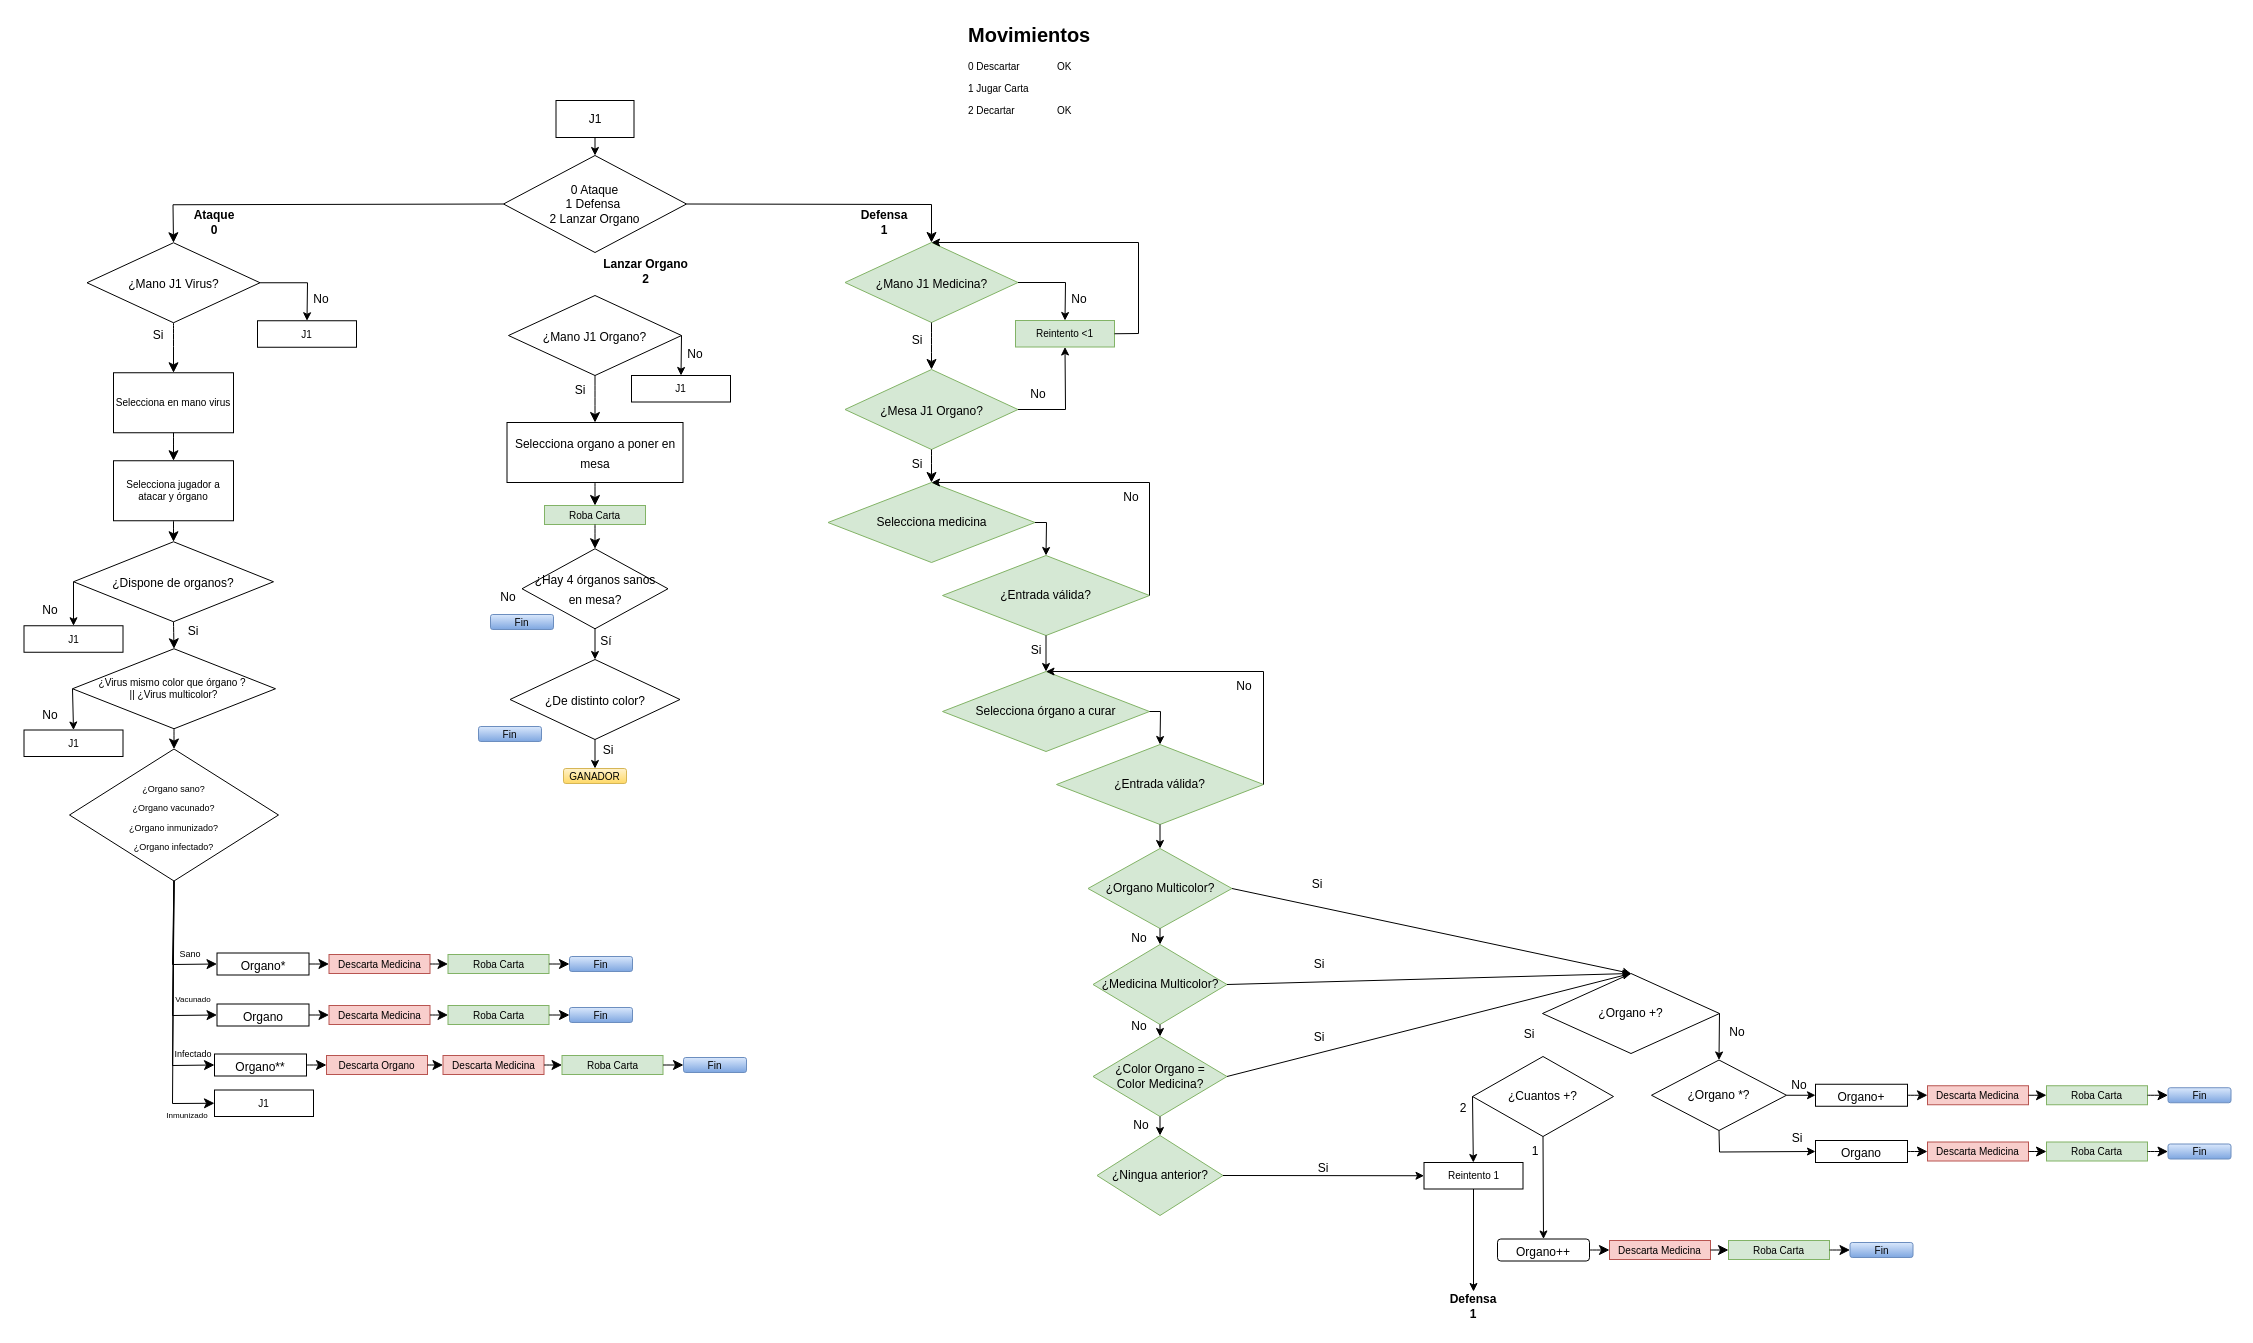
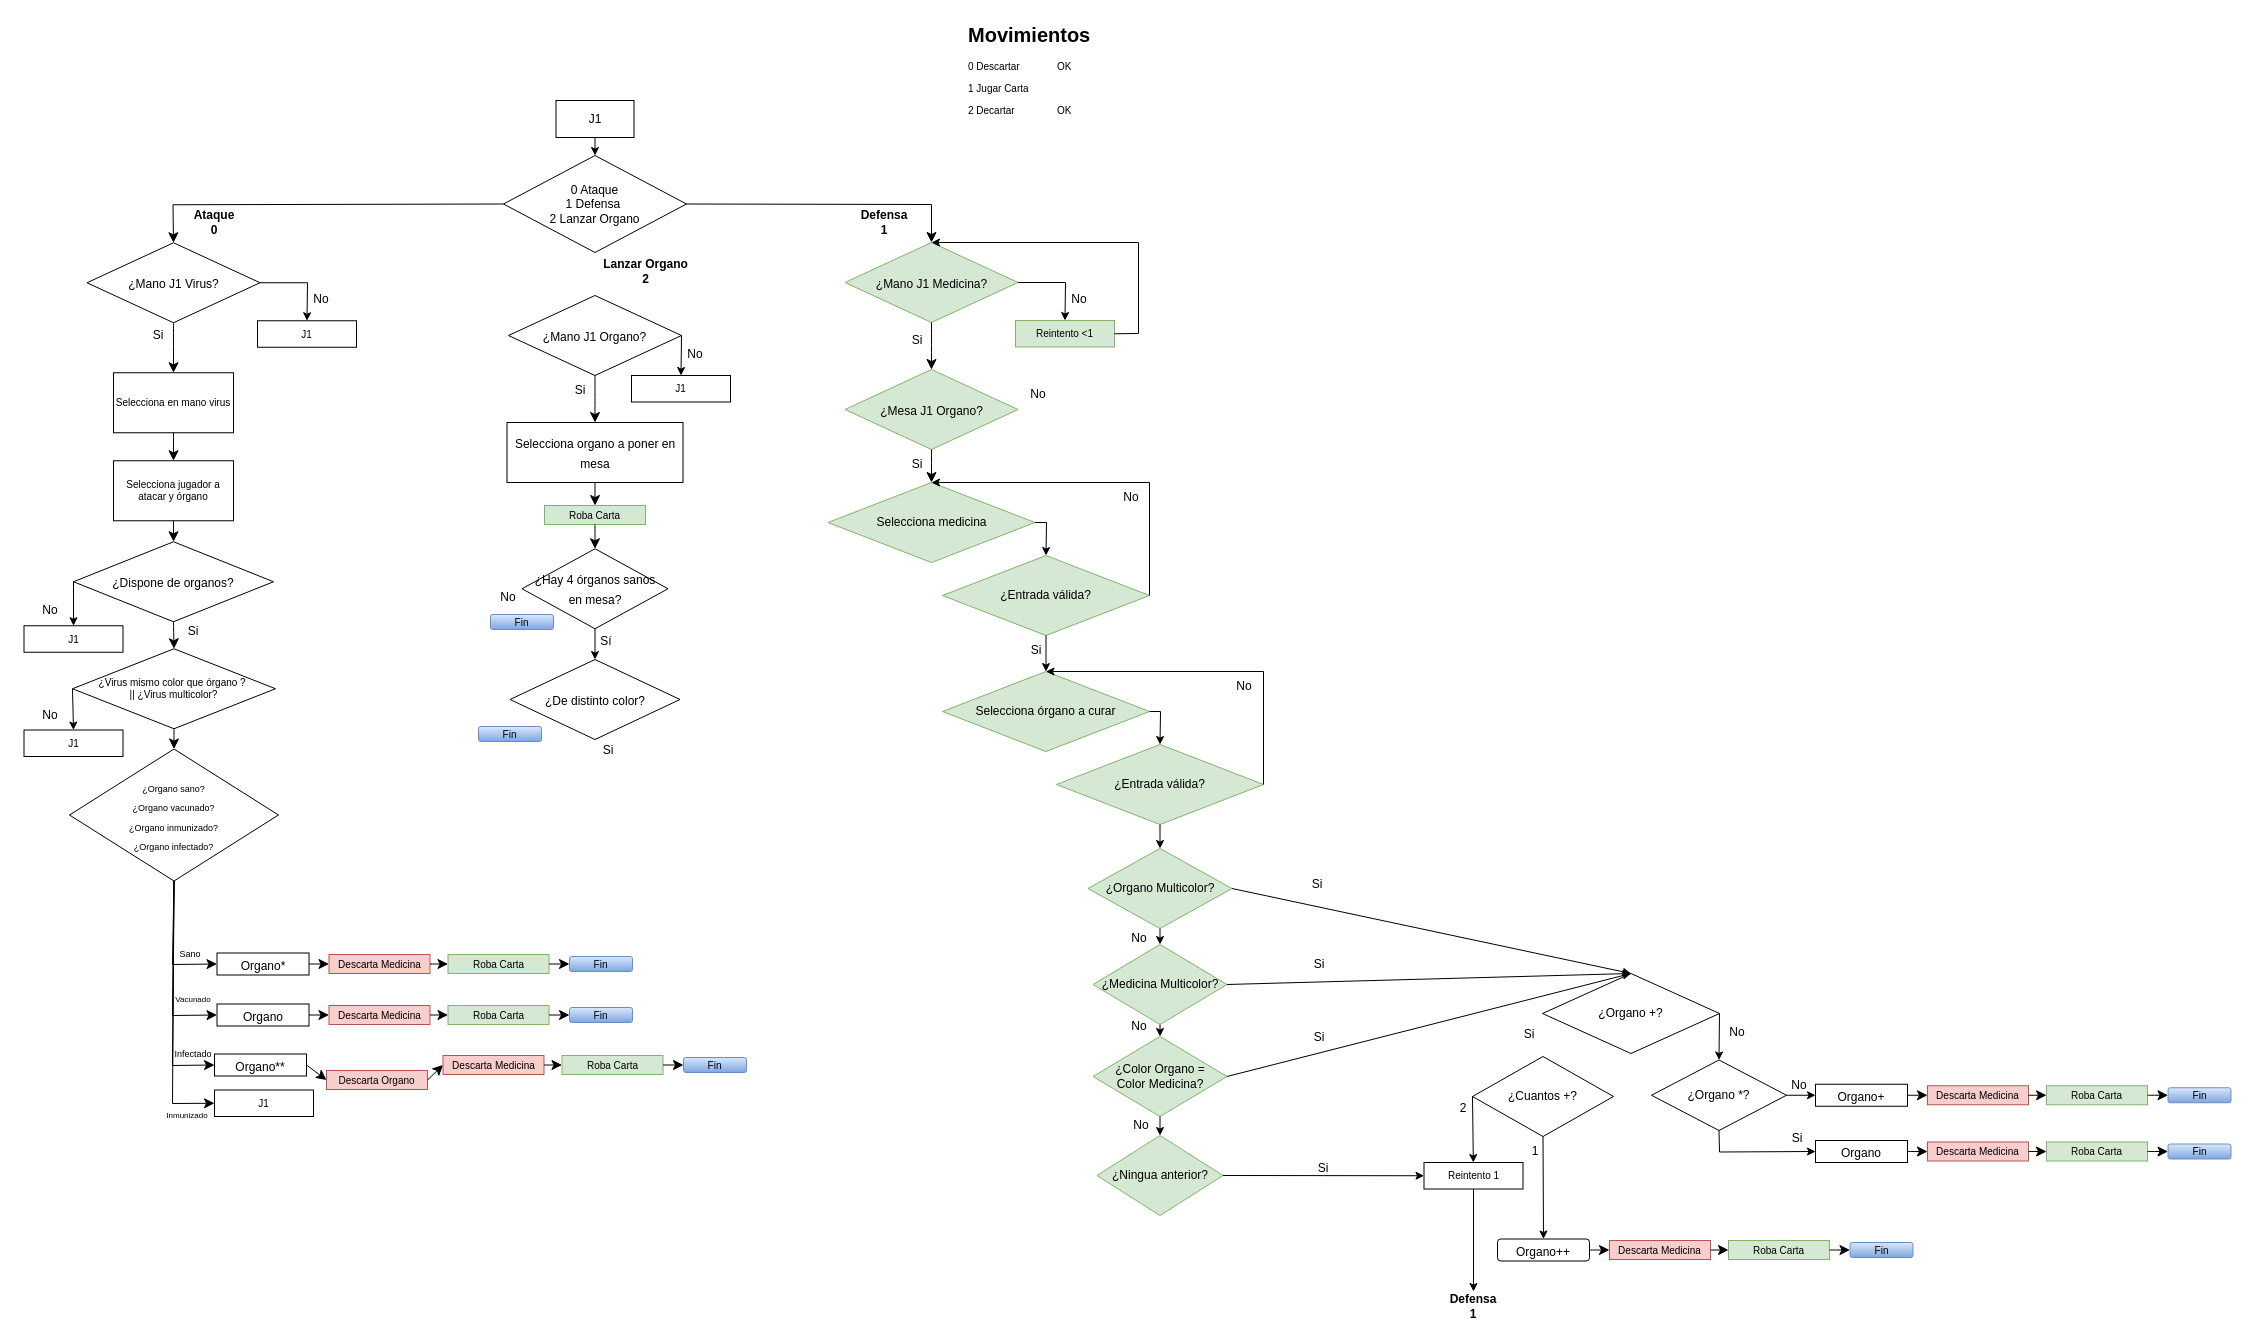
(1065, 405) -> none
(595, 751) -> none
(595, 776) -> none
(377, 1065) -> (377, 1080)
